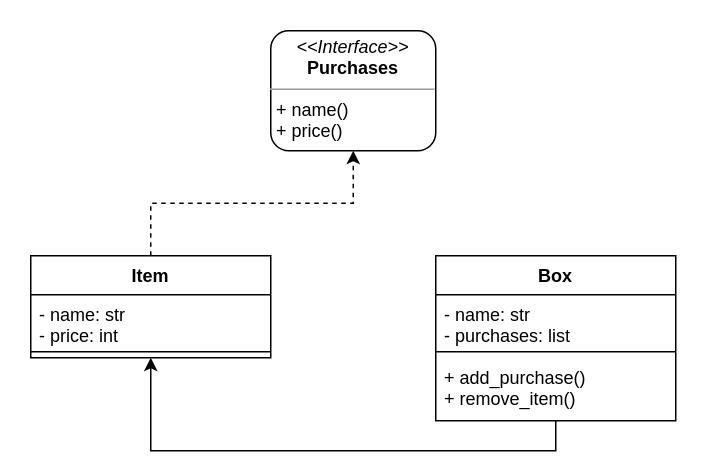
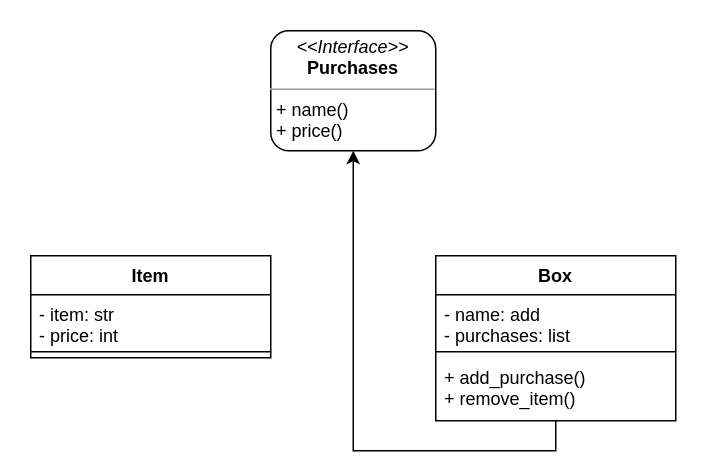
(224, 203) -> none
(87, 315) -> (85, 315)
(492, 315) -> (492, 315)
(212, 451) -> (353, 330)
